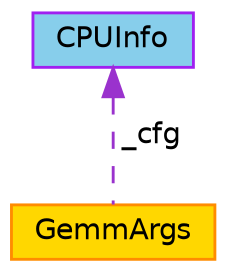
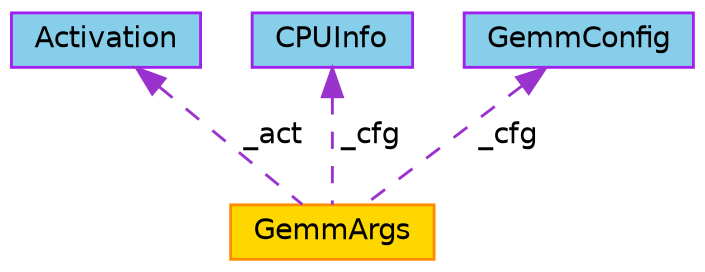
none -> (106, 40)
none -> (579, 40)
